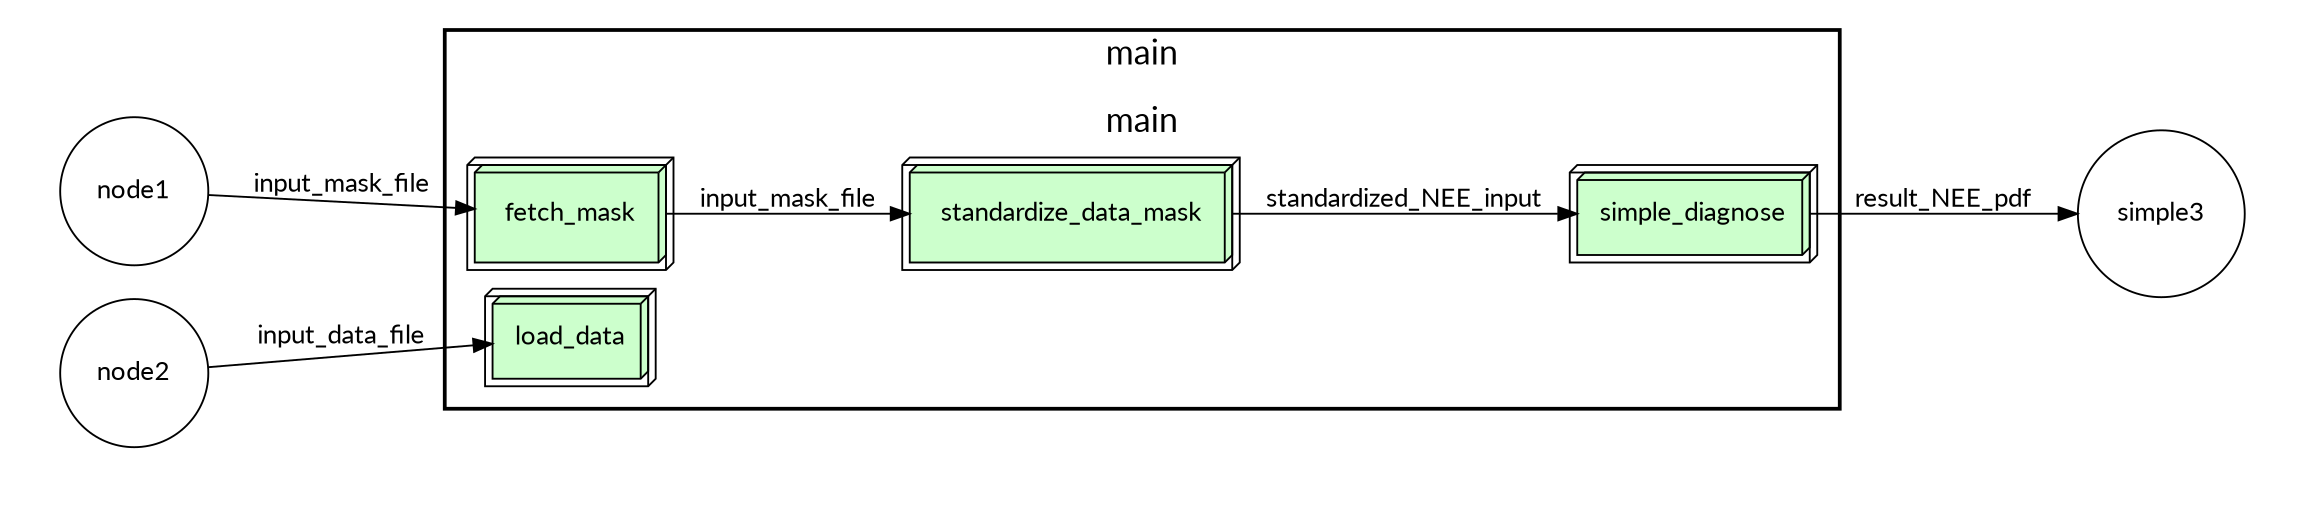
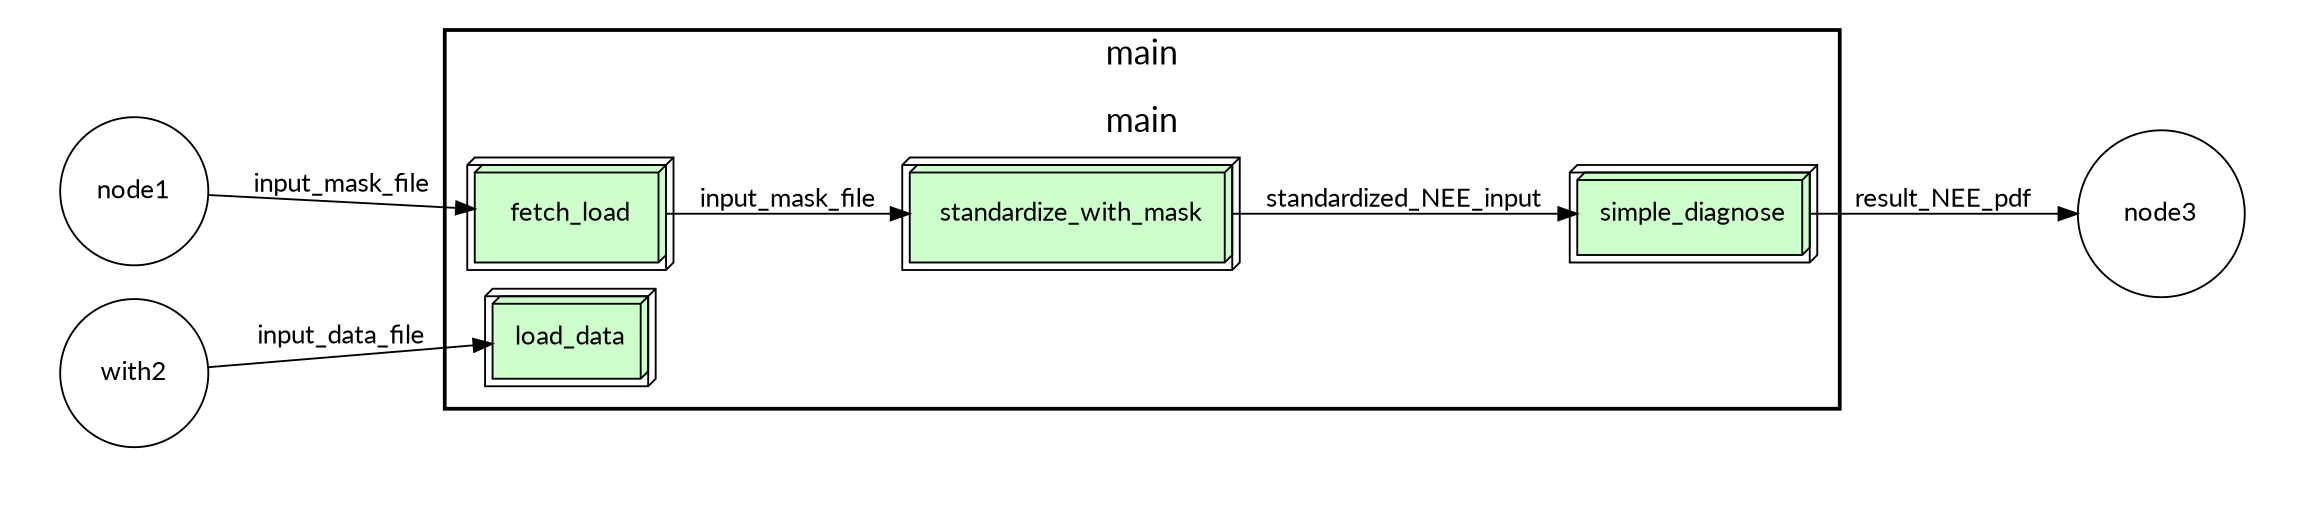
(570, 214) -> (570, 214)
(1071, 214) -> (1071, 214)
(2161, 214) -> (2161, 214)
(134, 373) -> (134, 373)
